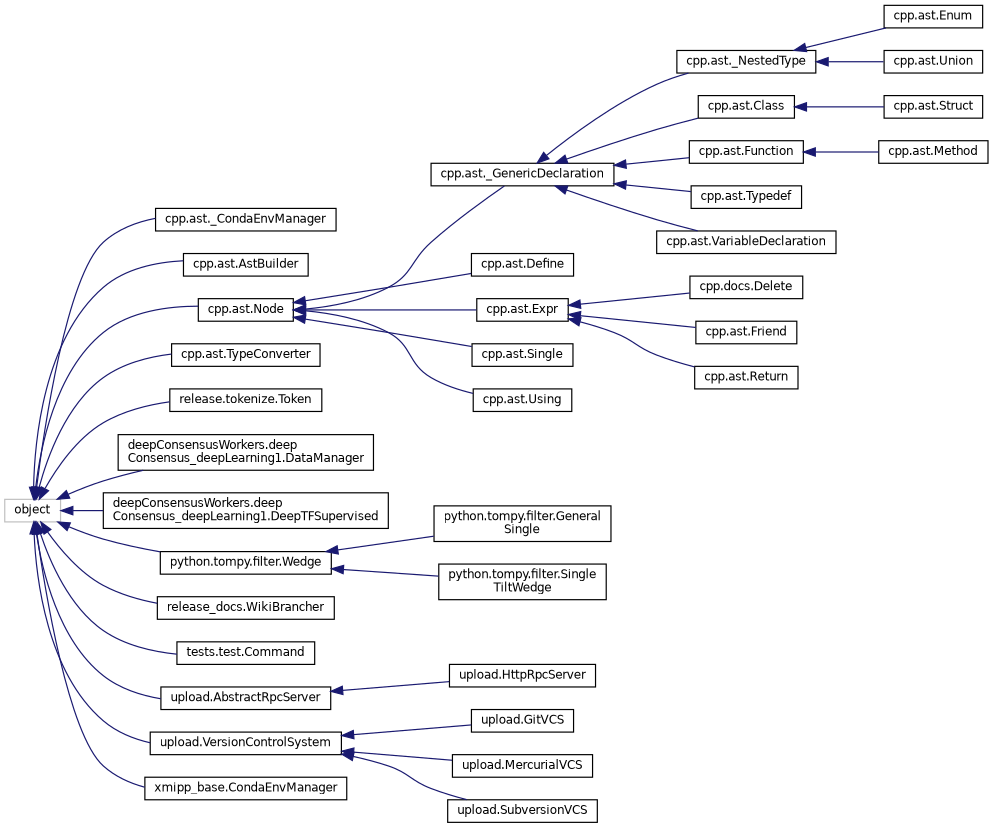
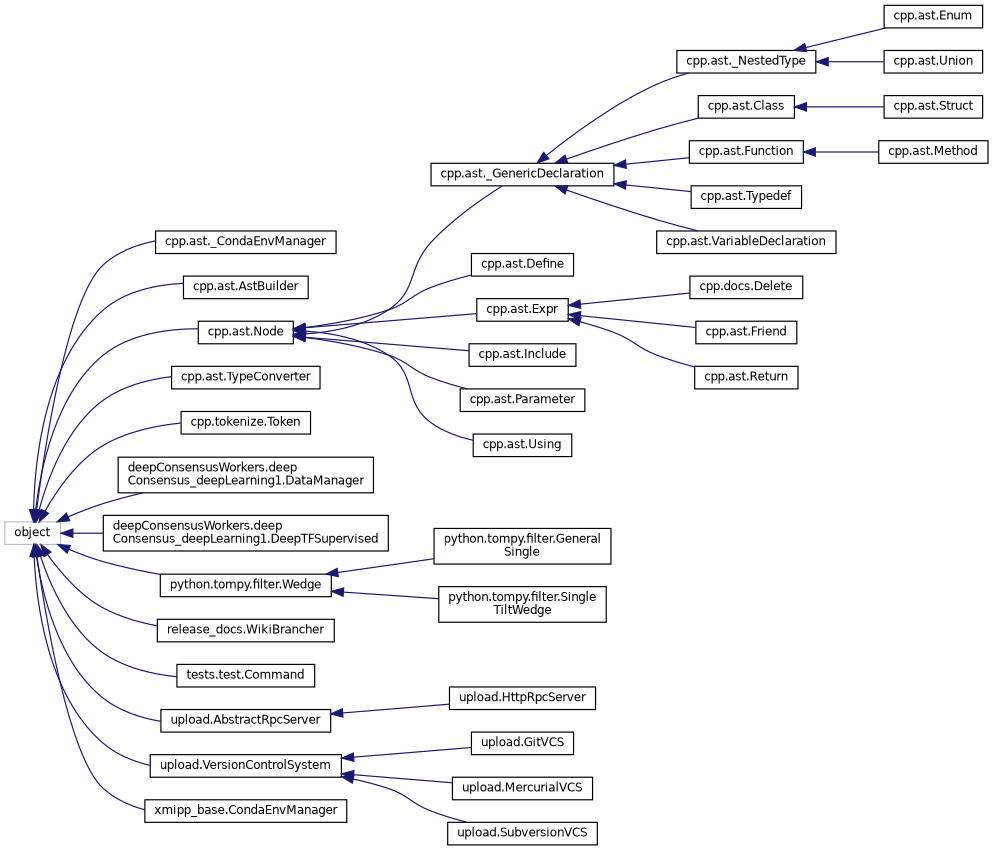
(522, 355) -> (522, 355)
(246, 400) -> (246, 423)
none -> (522, 400)
